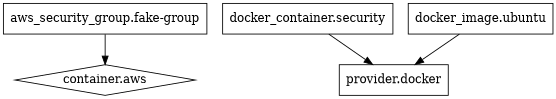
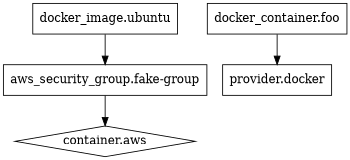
(308, 19) -> (277, 19)
(441, 47) -> (105, 45)
